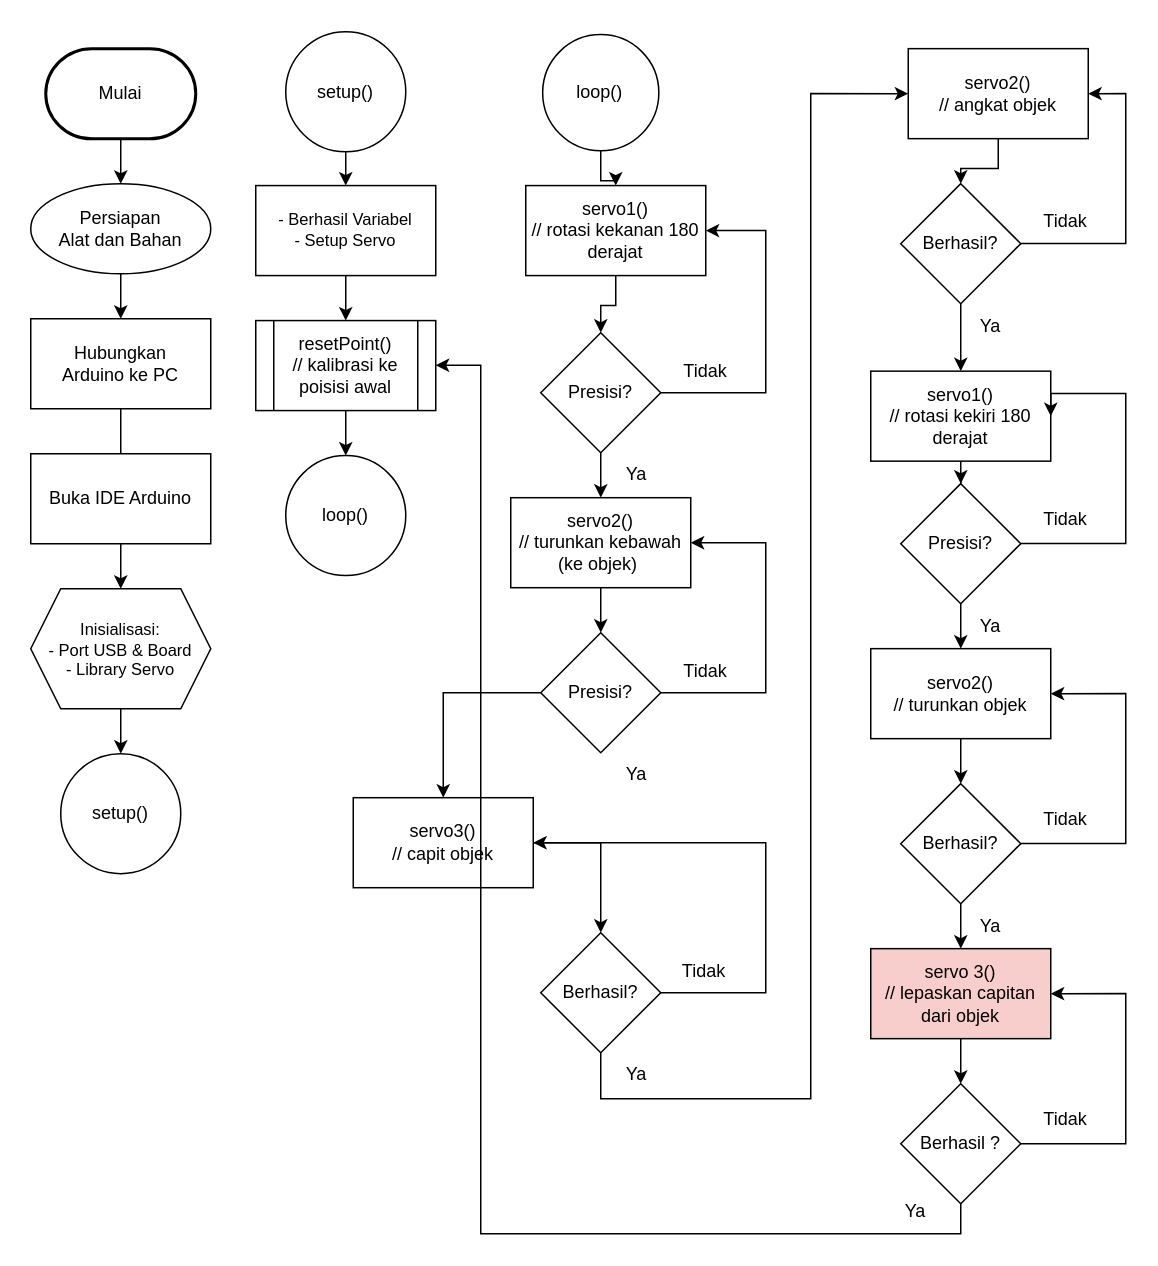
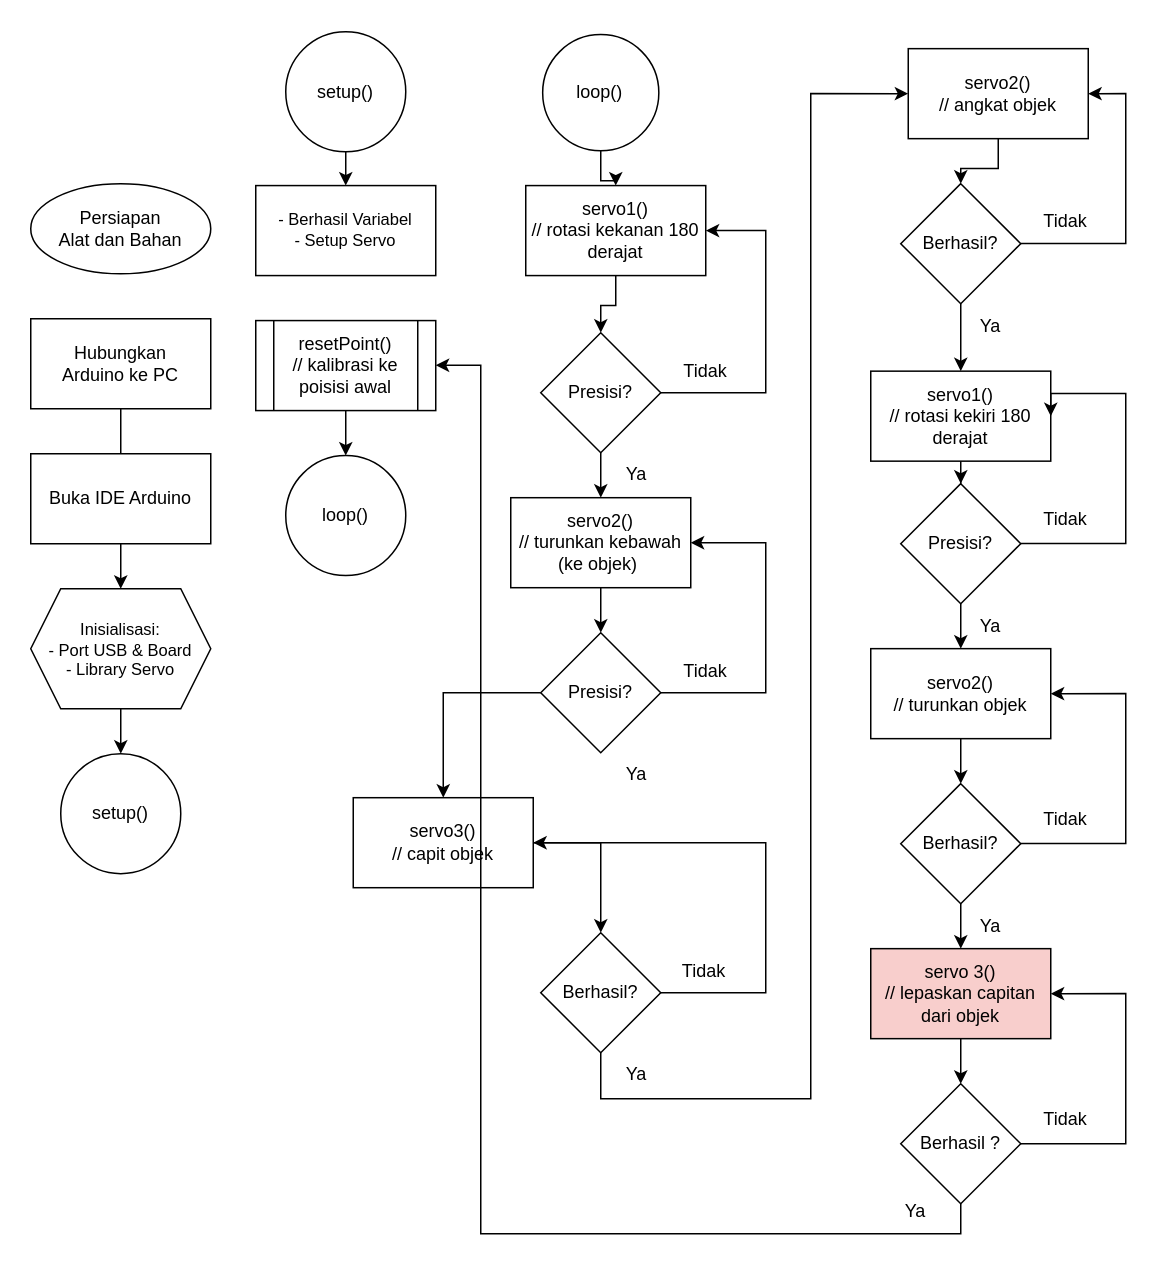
(121, 94) -> none
(121, 167) -> none
(121, 302) -> none
(346, 303) -> none
